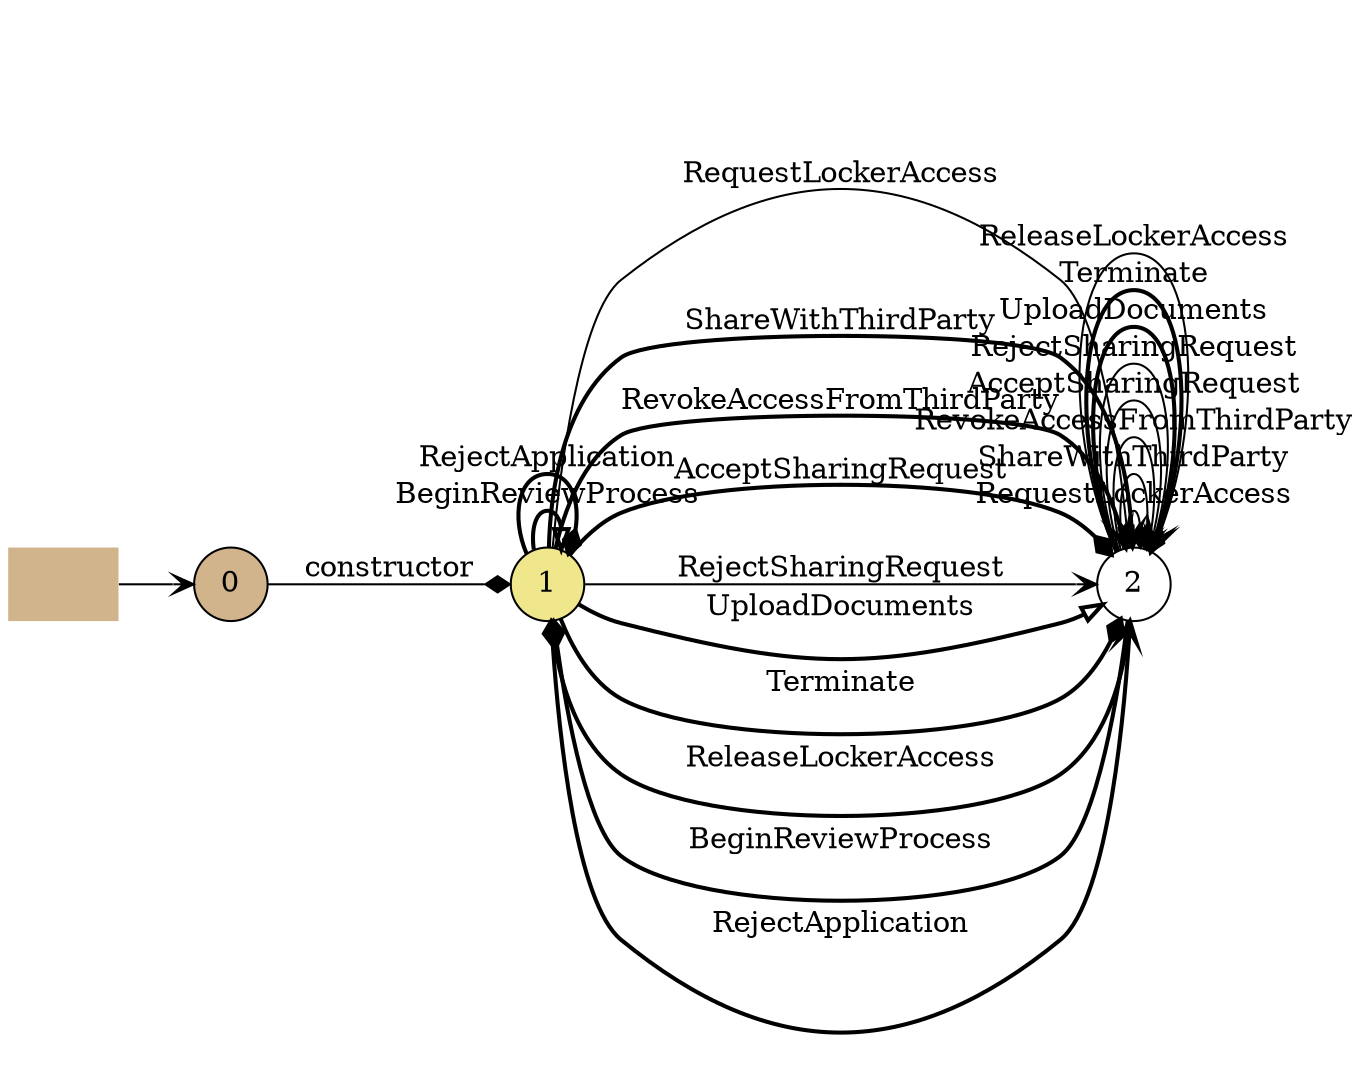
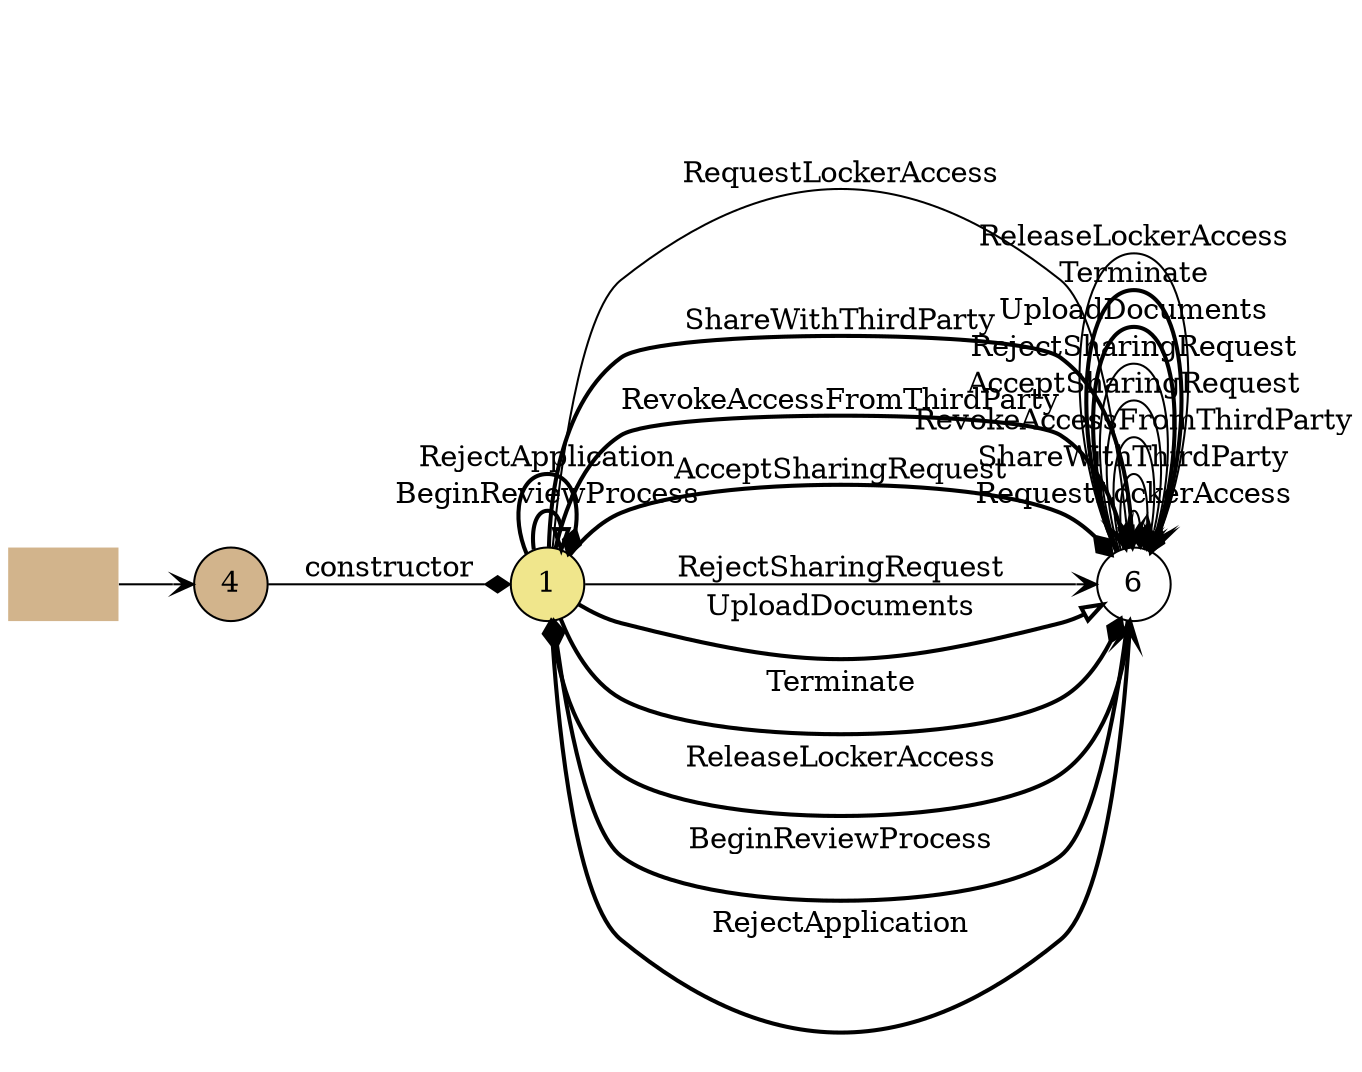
(231, 584) -> (231, 584)
(1134, 584) -> (1134, 584)
